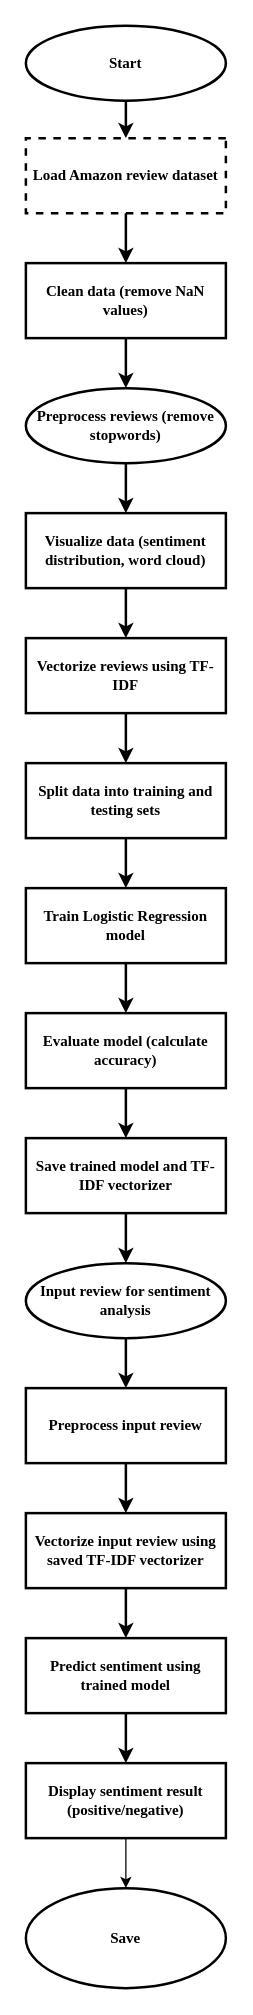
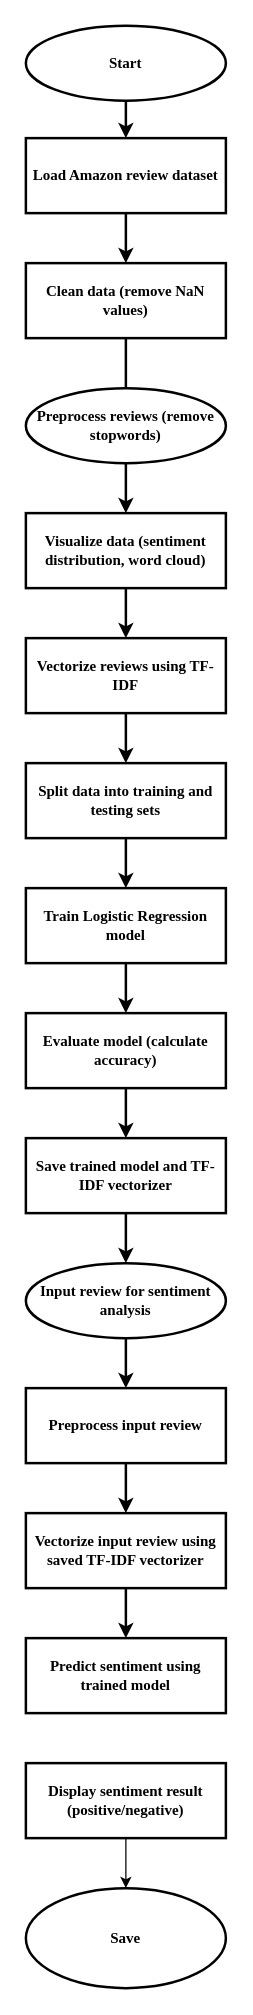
(126, 176) -> (126, 176)
(126, 375) -> (126, 379)
(126, 1732) -> none
